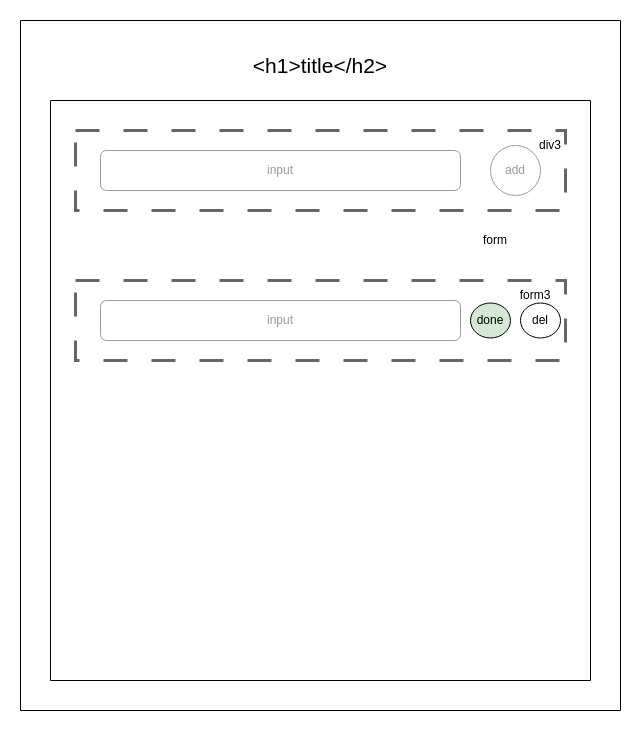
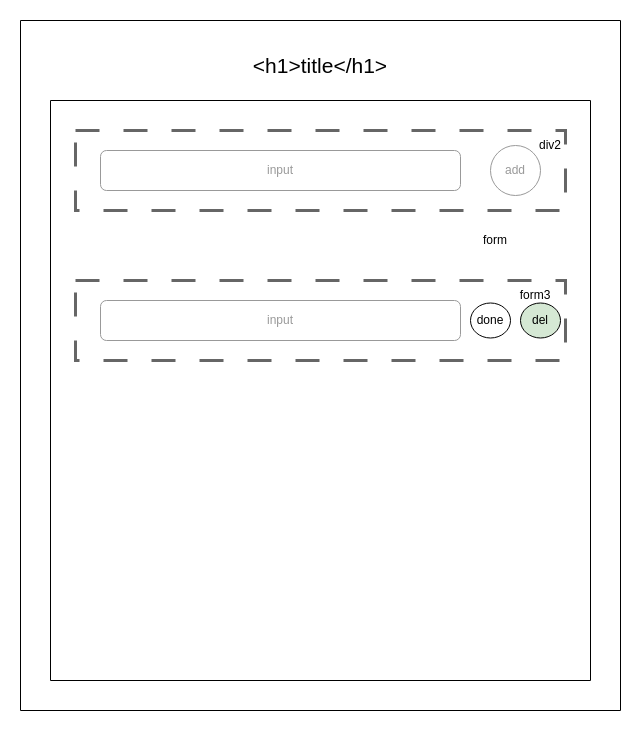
(321, 66) -> (321, 66)
(551, 146) -> (551, 146)
(491, 321) -> (491, 321)
(541, 321) -> (541, 321)
